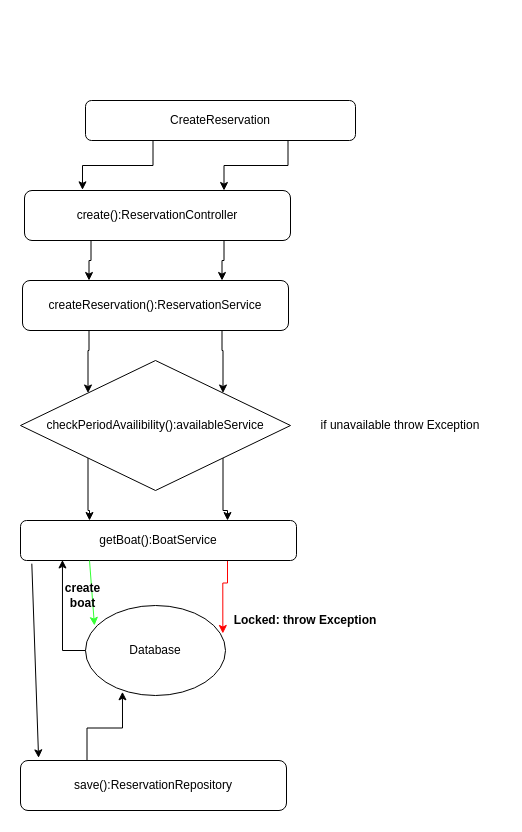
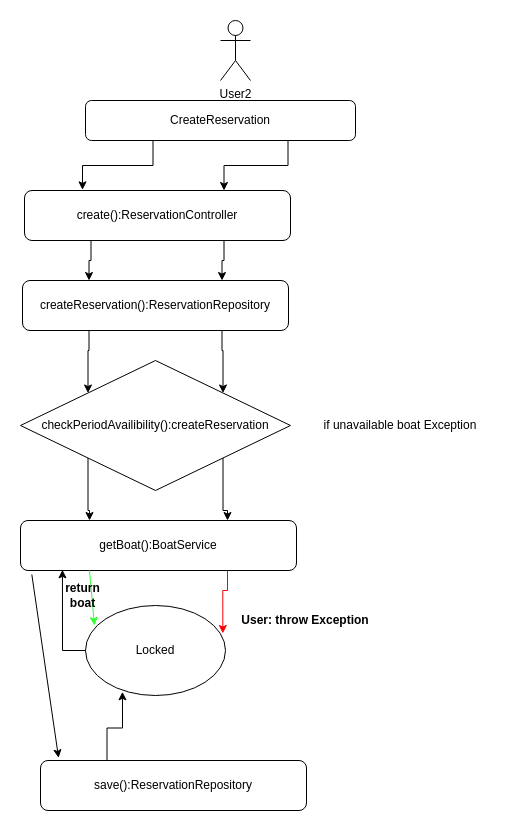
none -> (236, 51)
(156, 306) -> (156, 306)
(156, 426) -> (156, 426)
(401, 426) -> (401, 426)
(159, 541) -> (159, 546)
(83, 596) -> (83, 596)
(306, 621) -> (306, 621)
(156, 651) -> (156, 651)
(154, 786) -> (174, 786)
